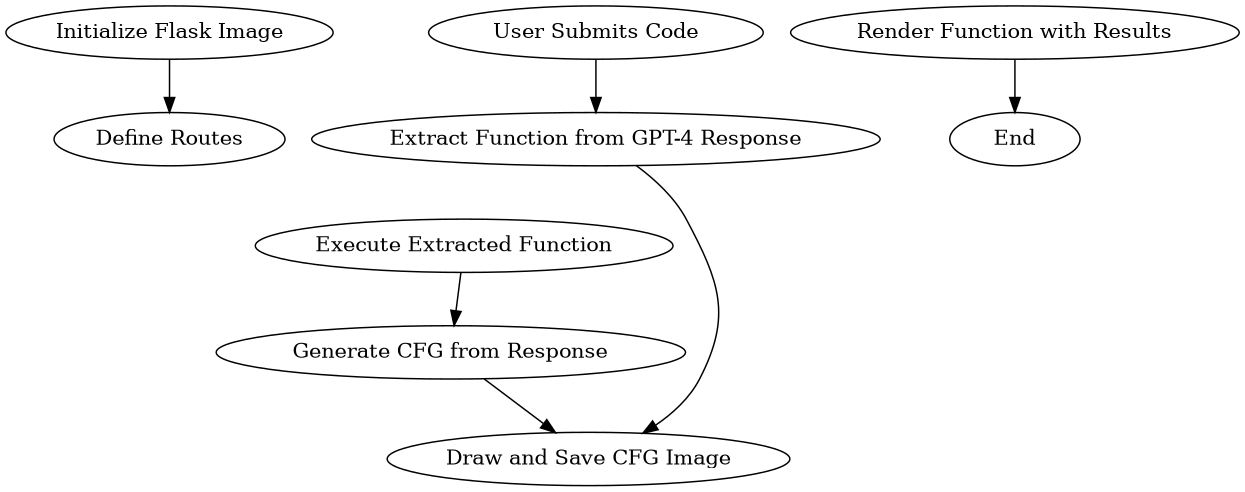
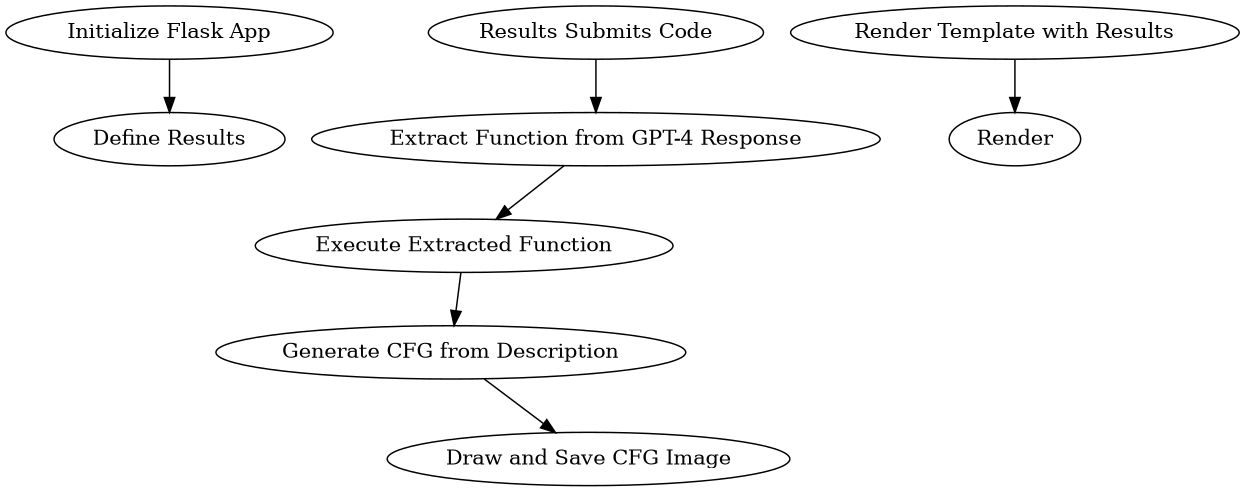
(170, 33) -> (170, 33)
(596, 33) -> (596, 33)
(1015, 33) -> (1015, 33)
(170, 139) -> (170, 139)
(1015, 139) -> (1015, 139)
(716, 293) -> (536, 188)
(451, 352) -> (451, 352)
